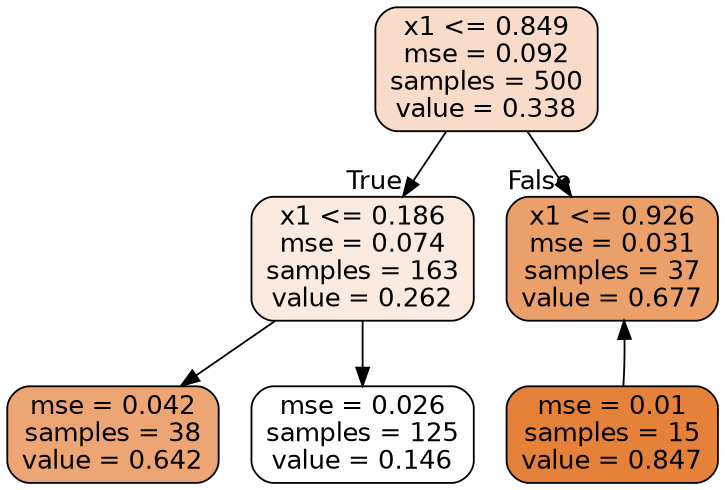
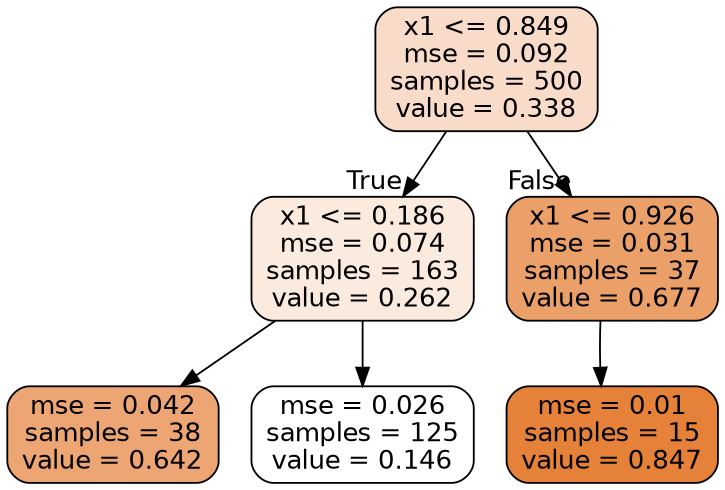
(624, 363) -> (600, 344)
